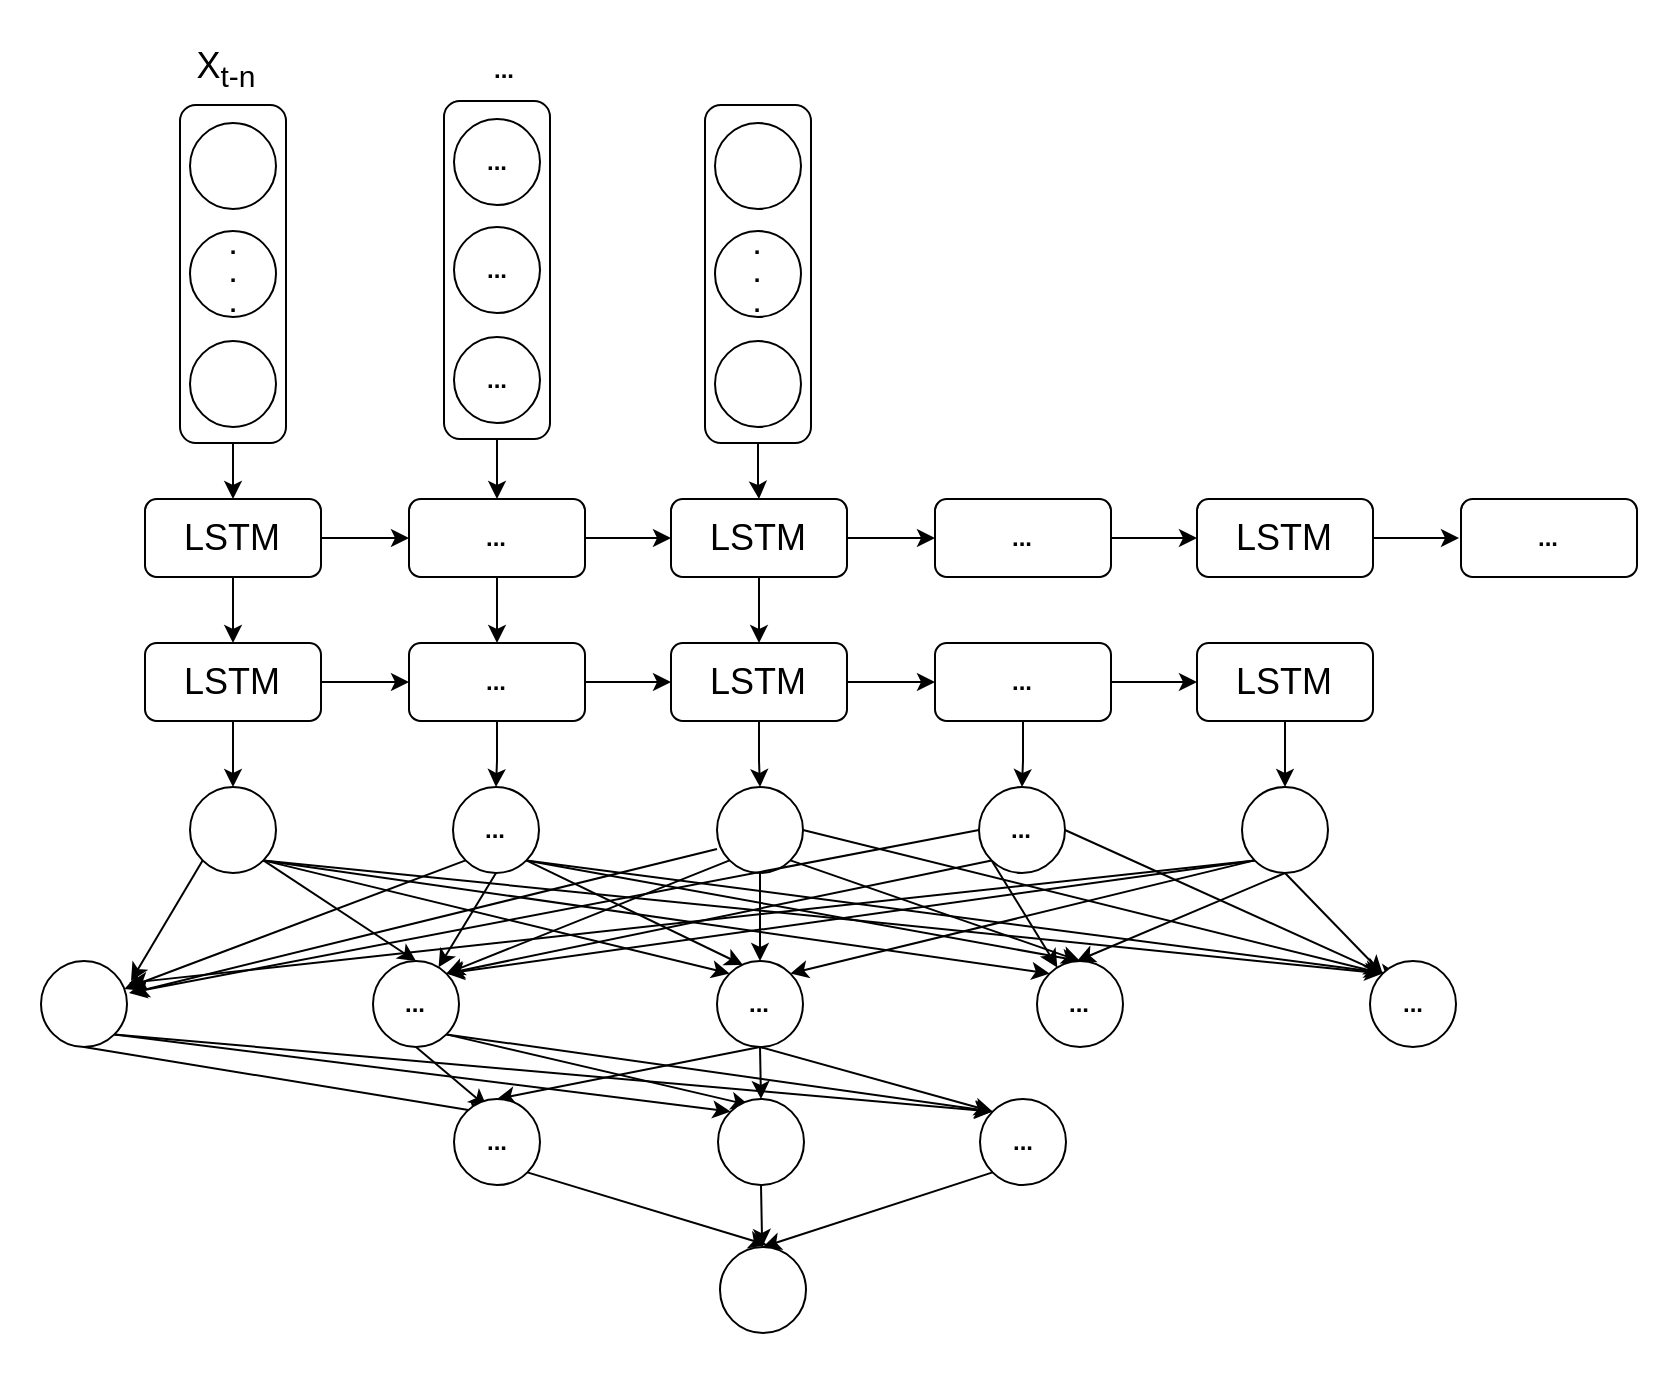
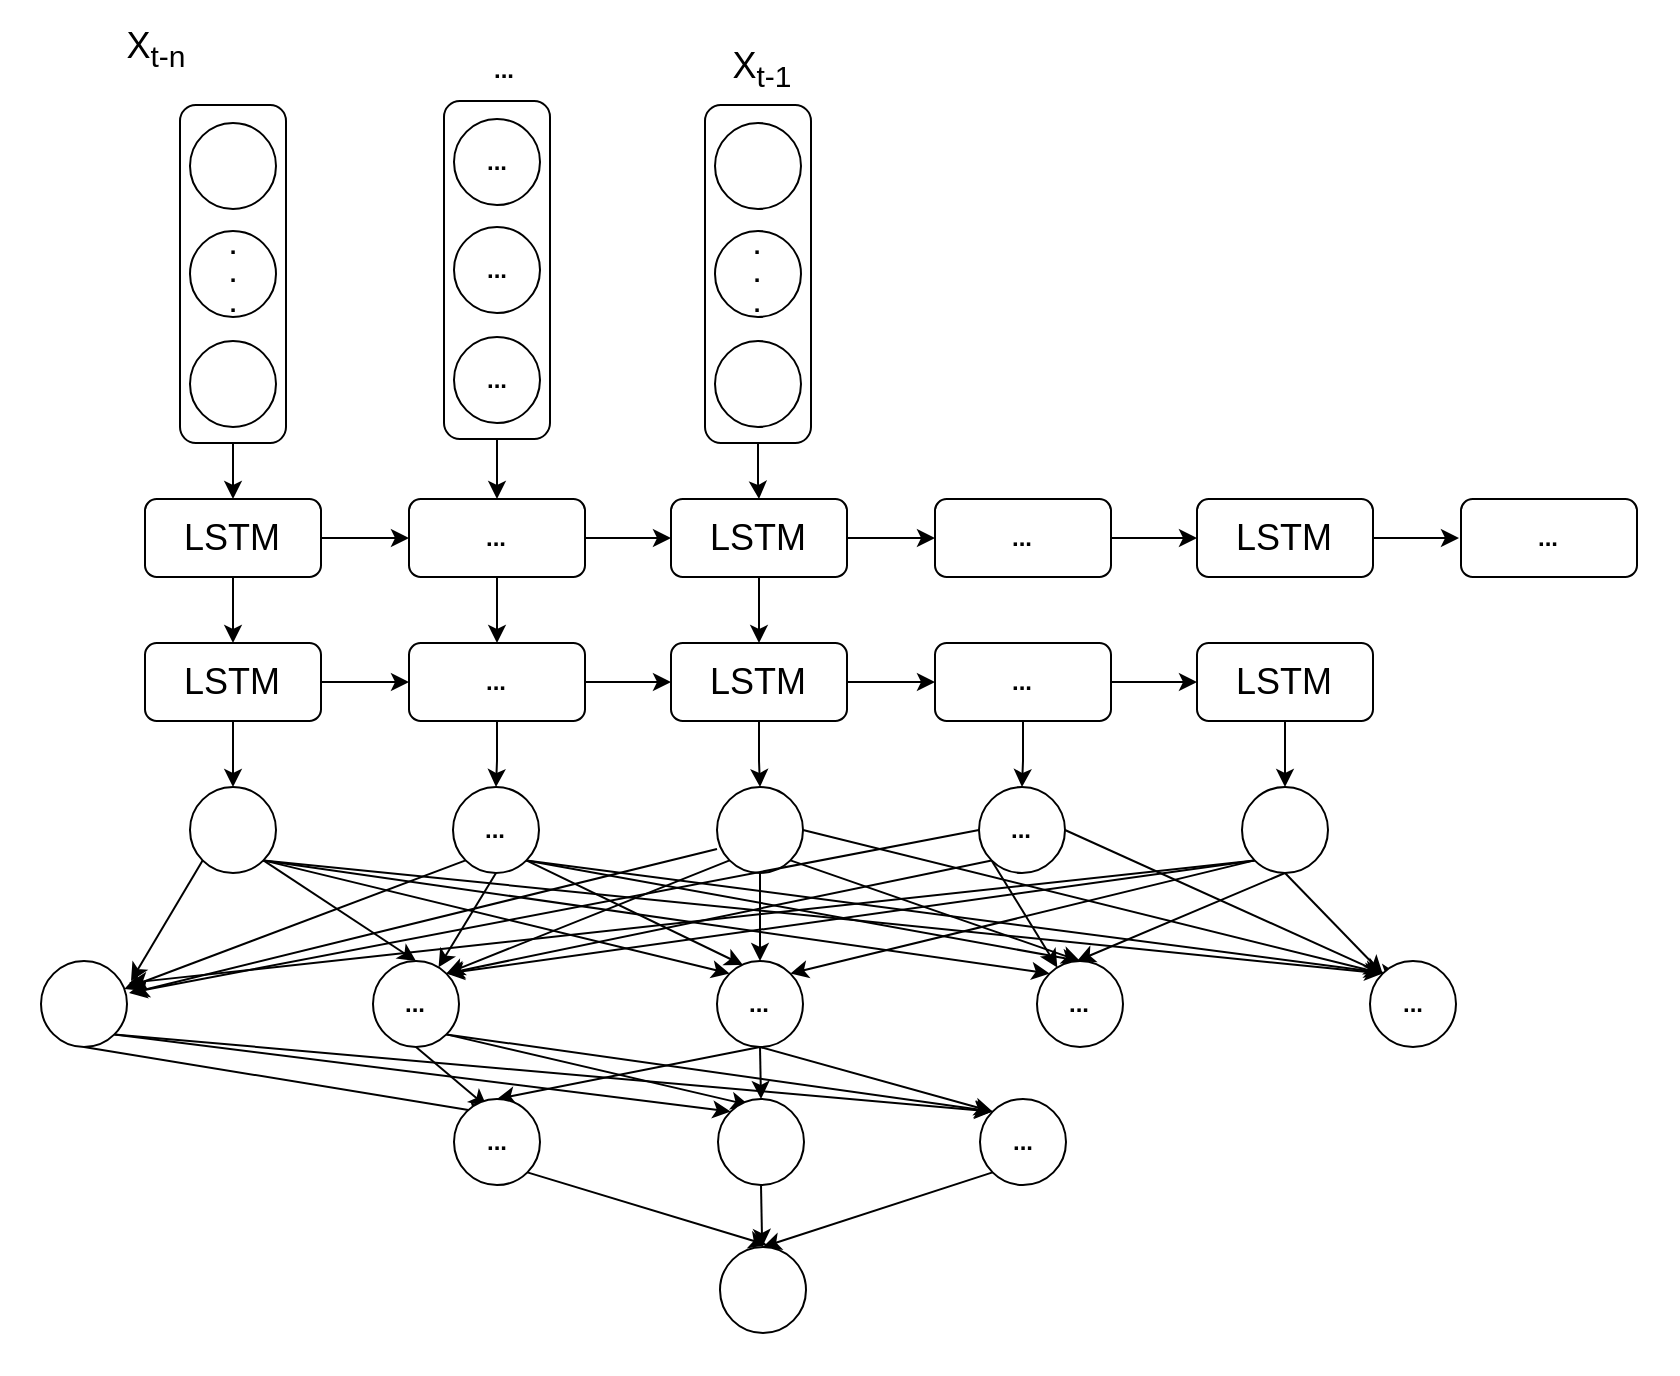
(226, 71) -> (156, 51)
none -> (763, 71)
